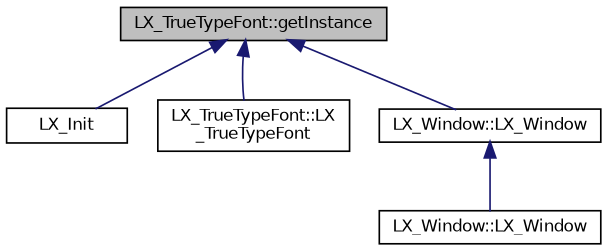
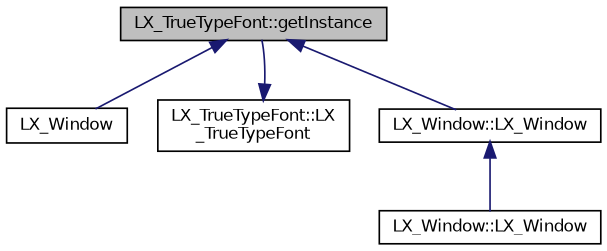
(243, 78) -> (264, 62)
(67, 126) -> (67, 126)
